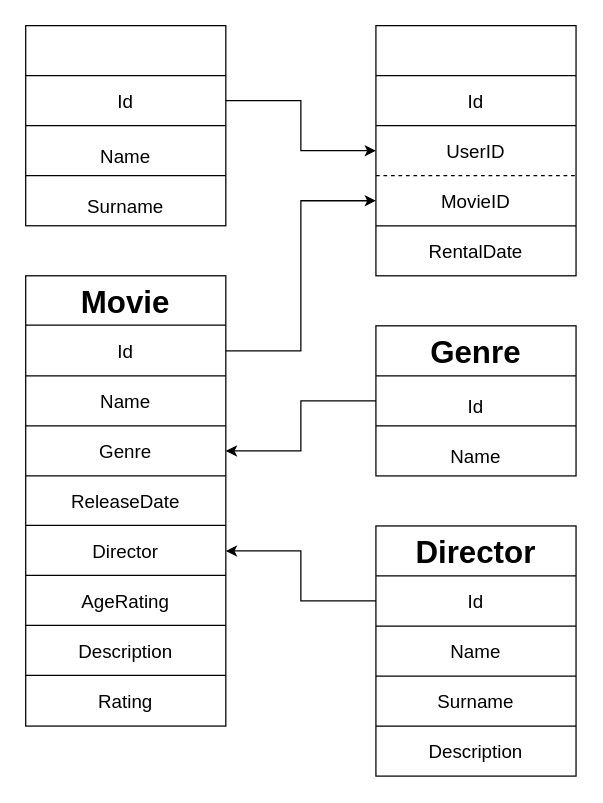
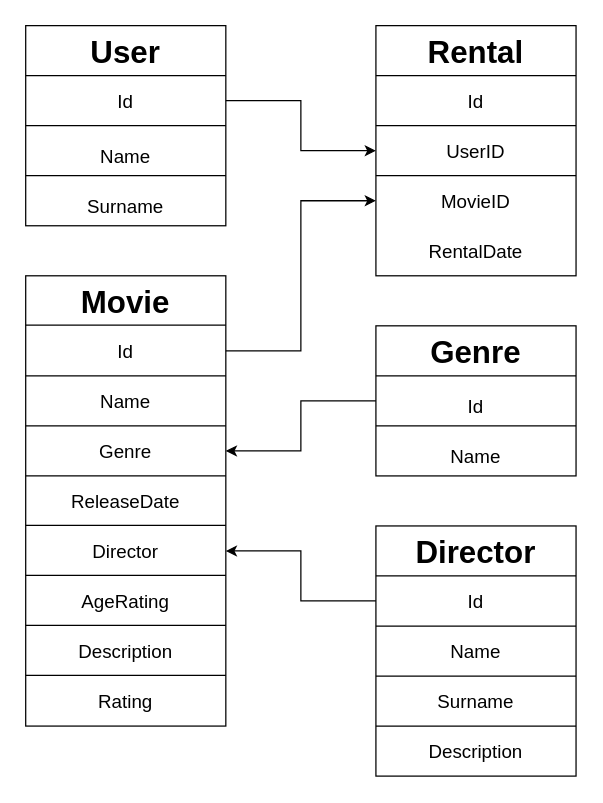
none -> (126, 51)
none -> (476, 51)
(475, 176) -> (475, 176)
(476, 226) -> none
